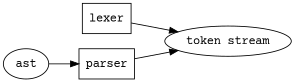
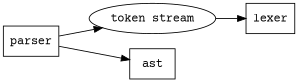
(150, 27) -> (227, 18)
(26, 64) -> (152, 64)
(60, 64) -> (90, 52)
